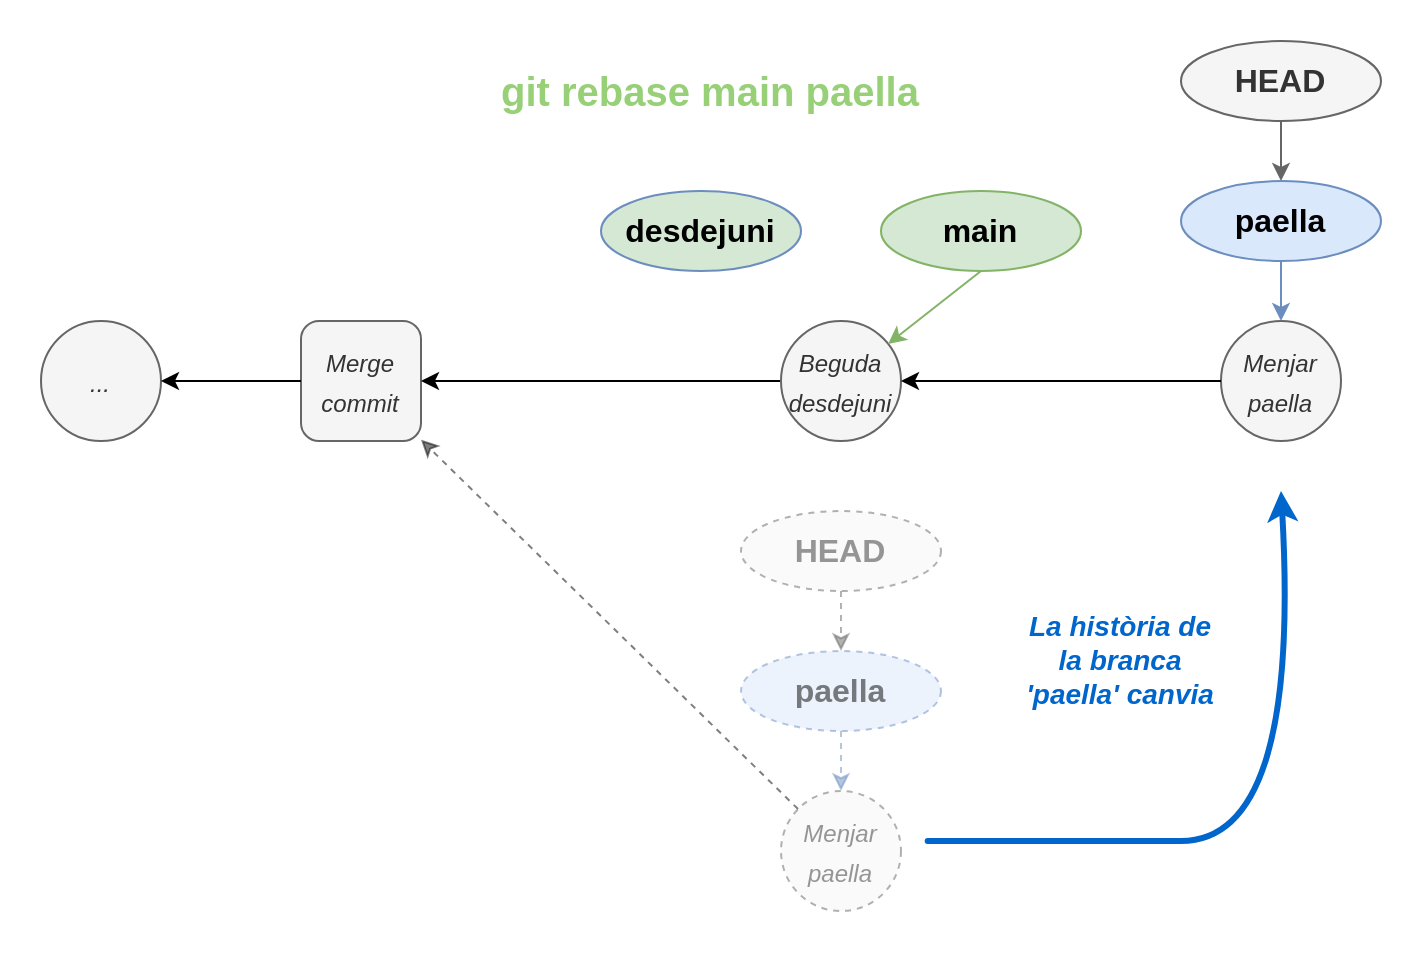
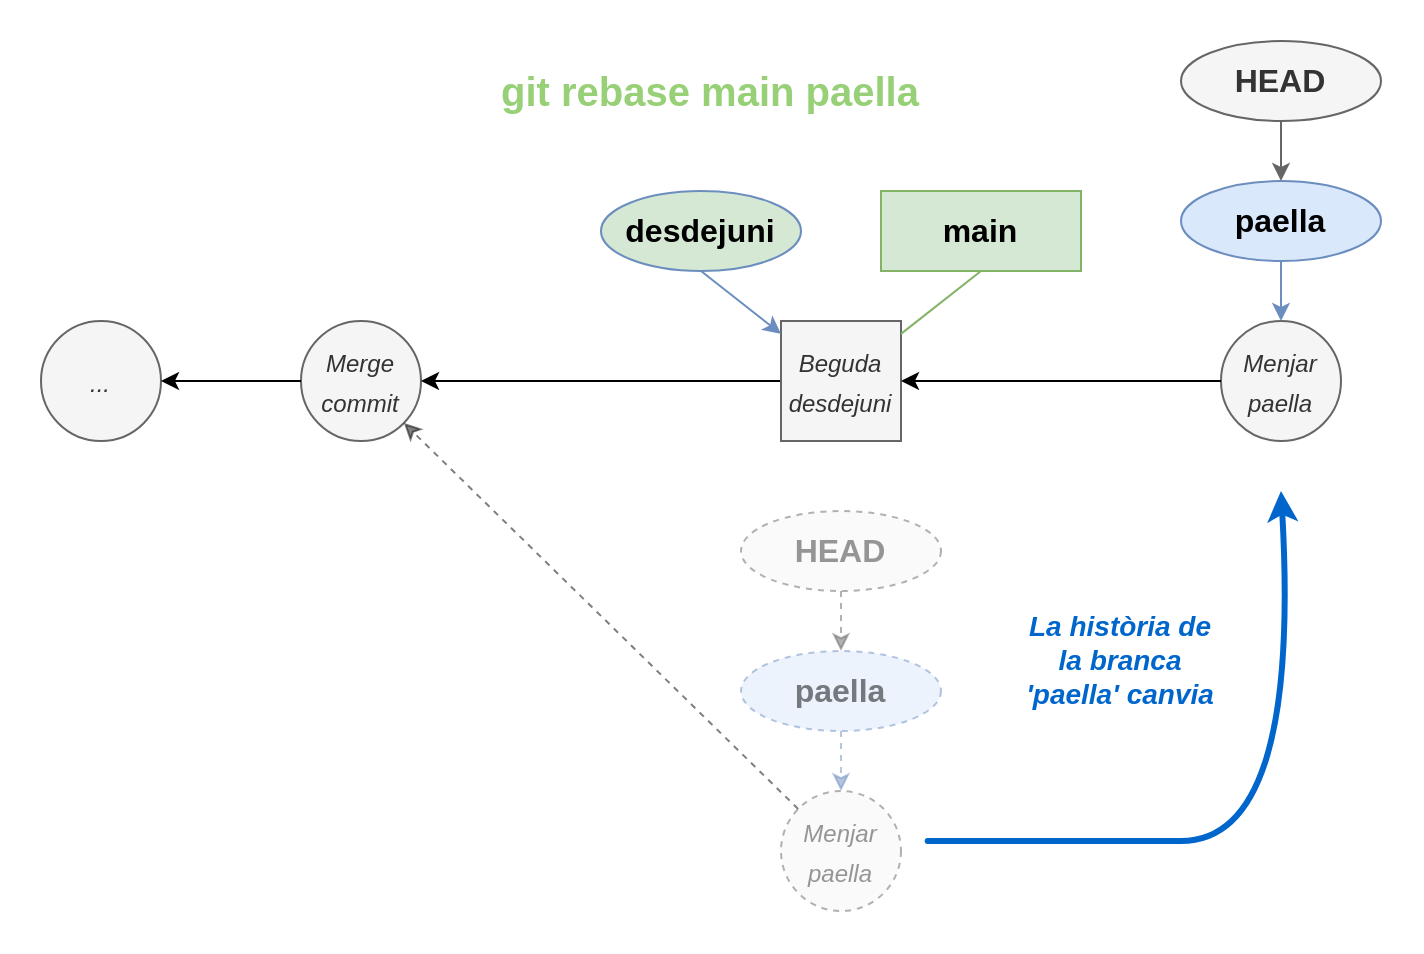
(981, 231) -> (981, 231)
none -> (736, 298)
(901, 334) -> (903, 333)
(361, 381) -> (361, 381)
(841, 381) -> (841, 381)
